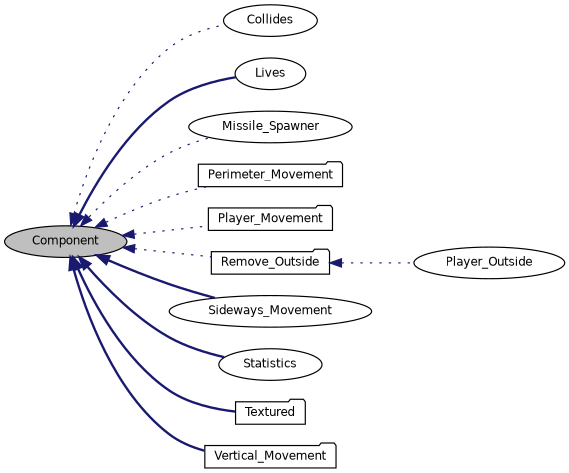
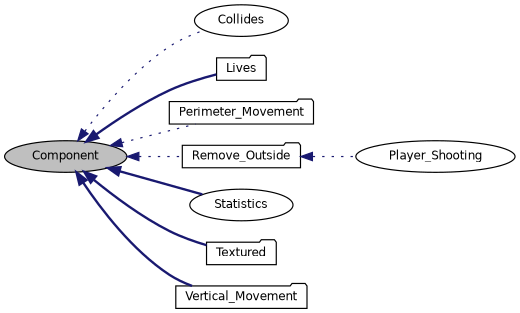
(270, 74) -> (241, 69)
(270, 127) -> none
(270, 219) -> none
(489, 263) -> (435, 157)
(270, 311) -> none
